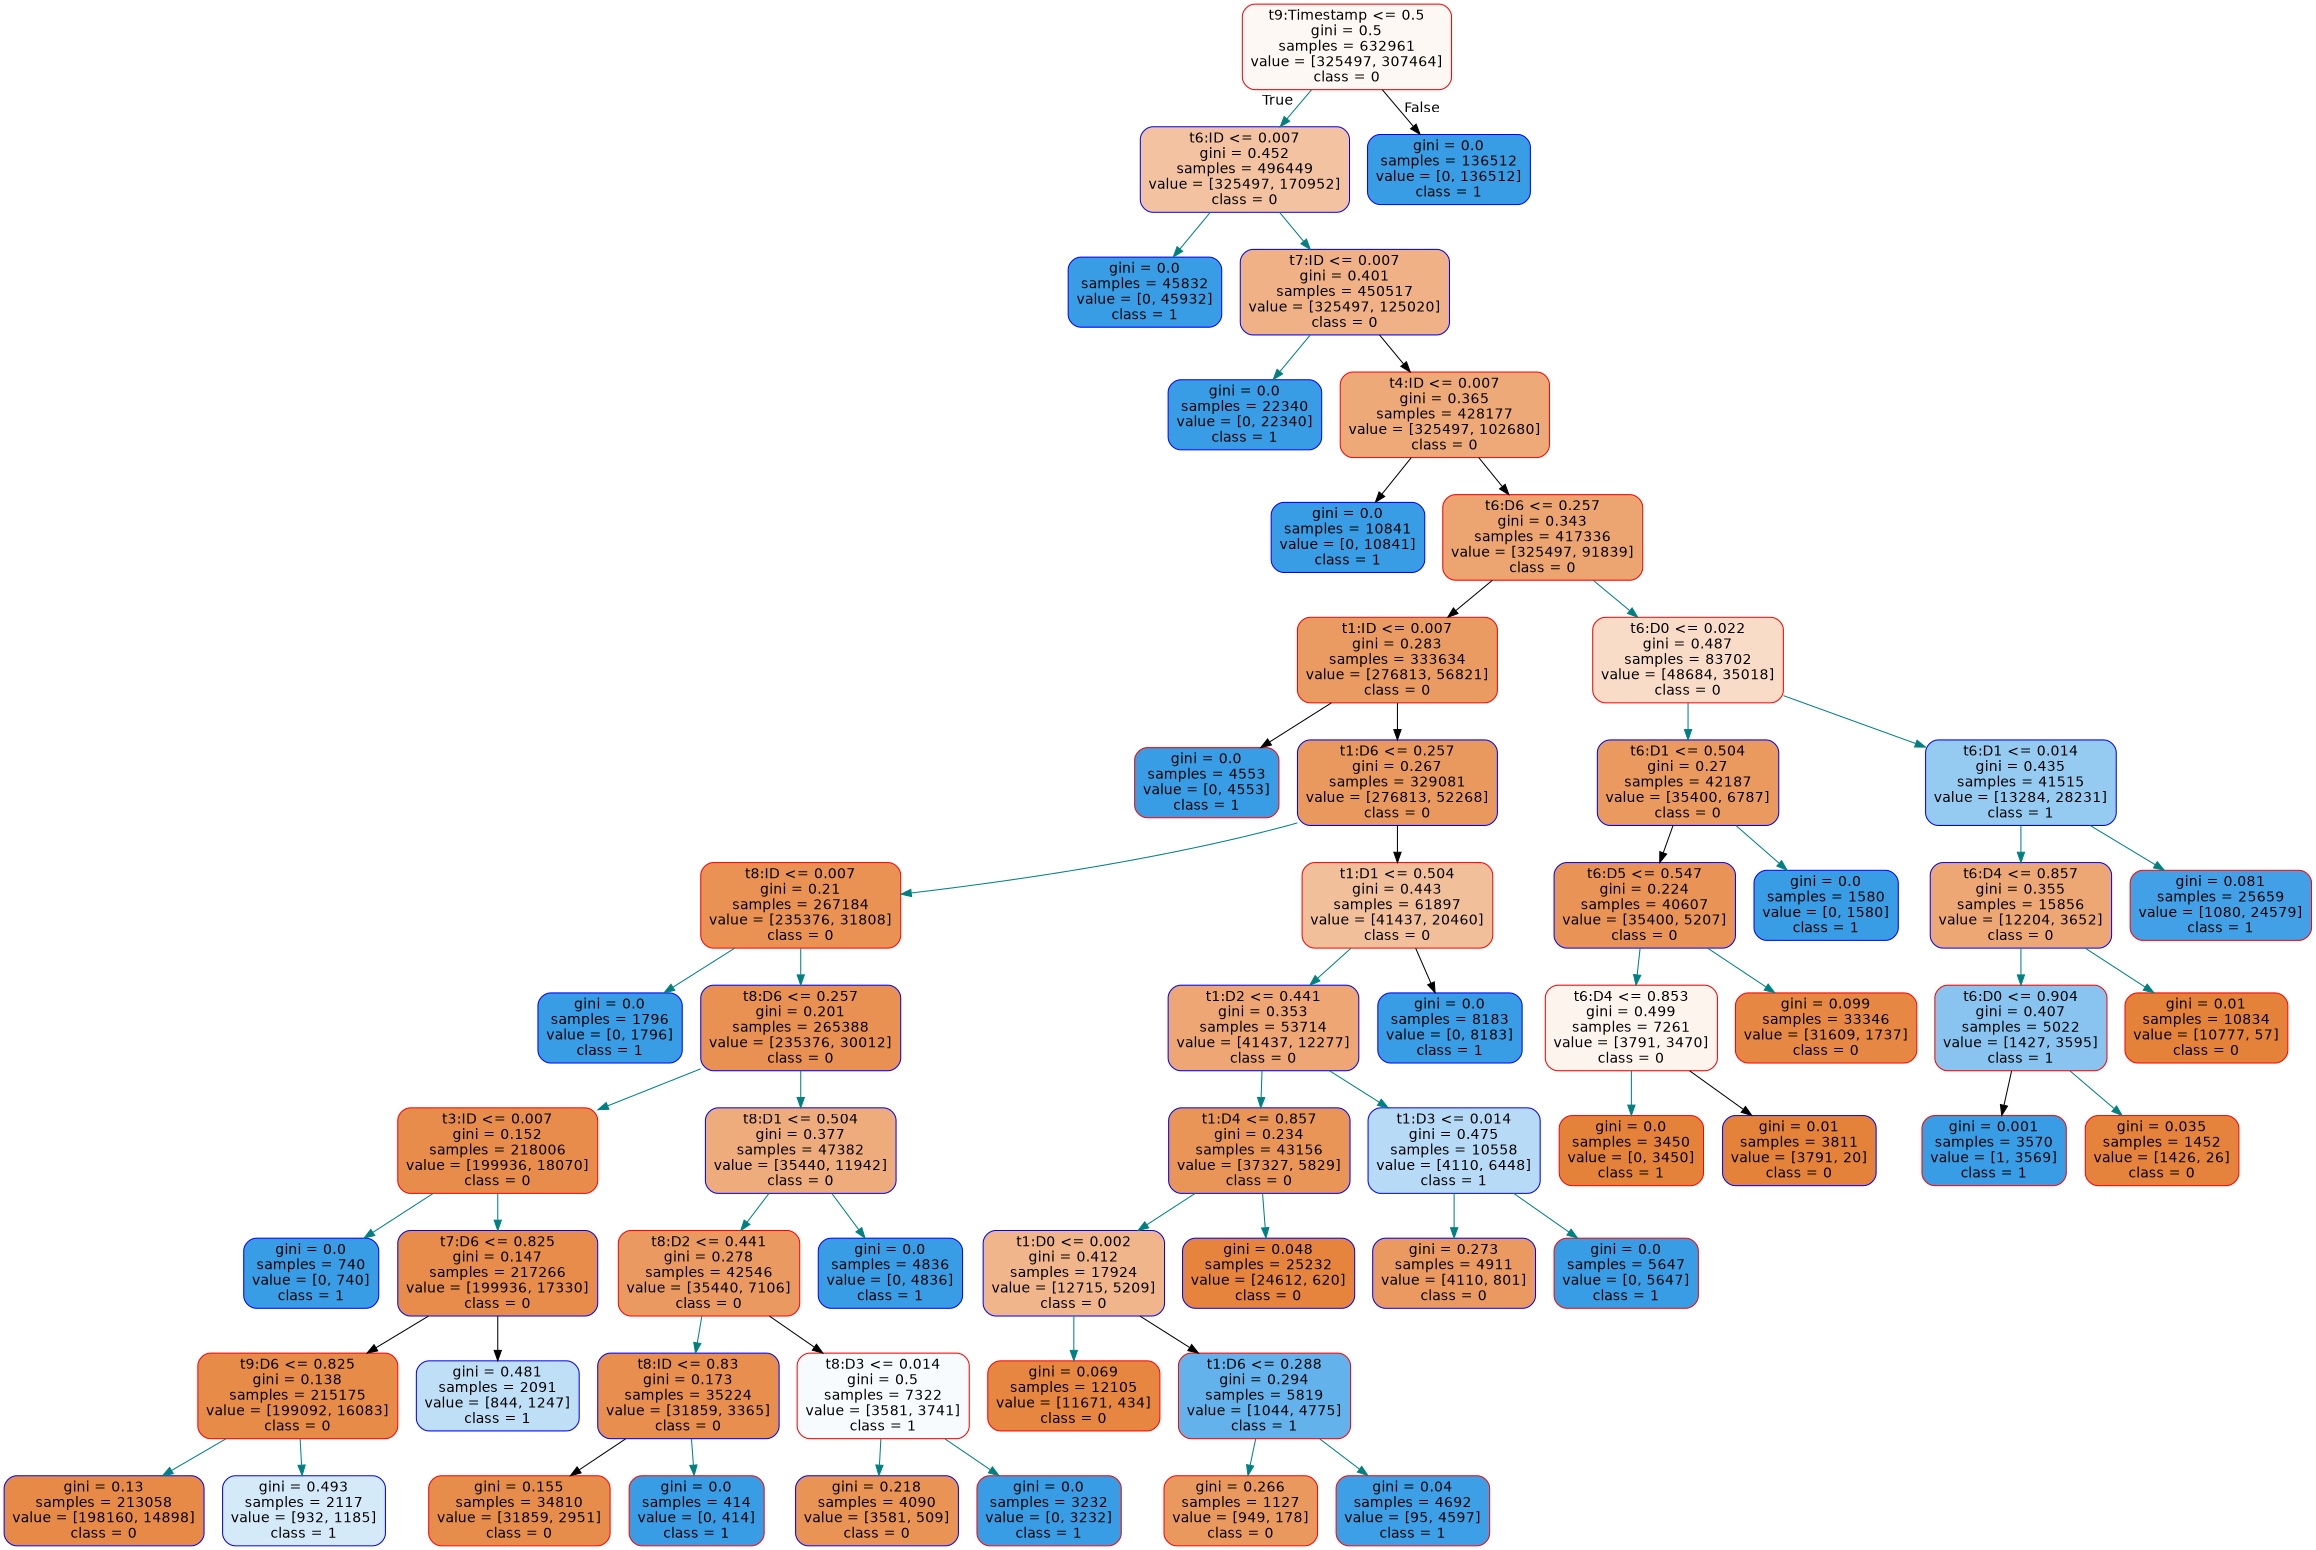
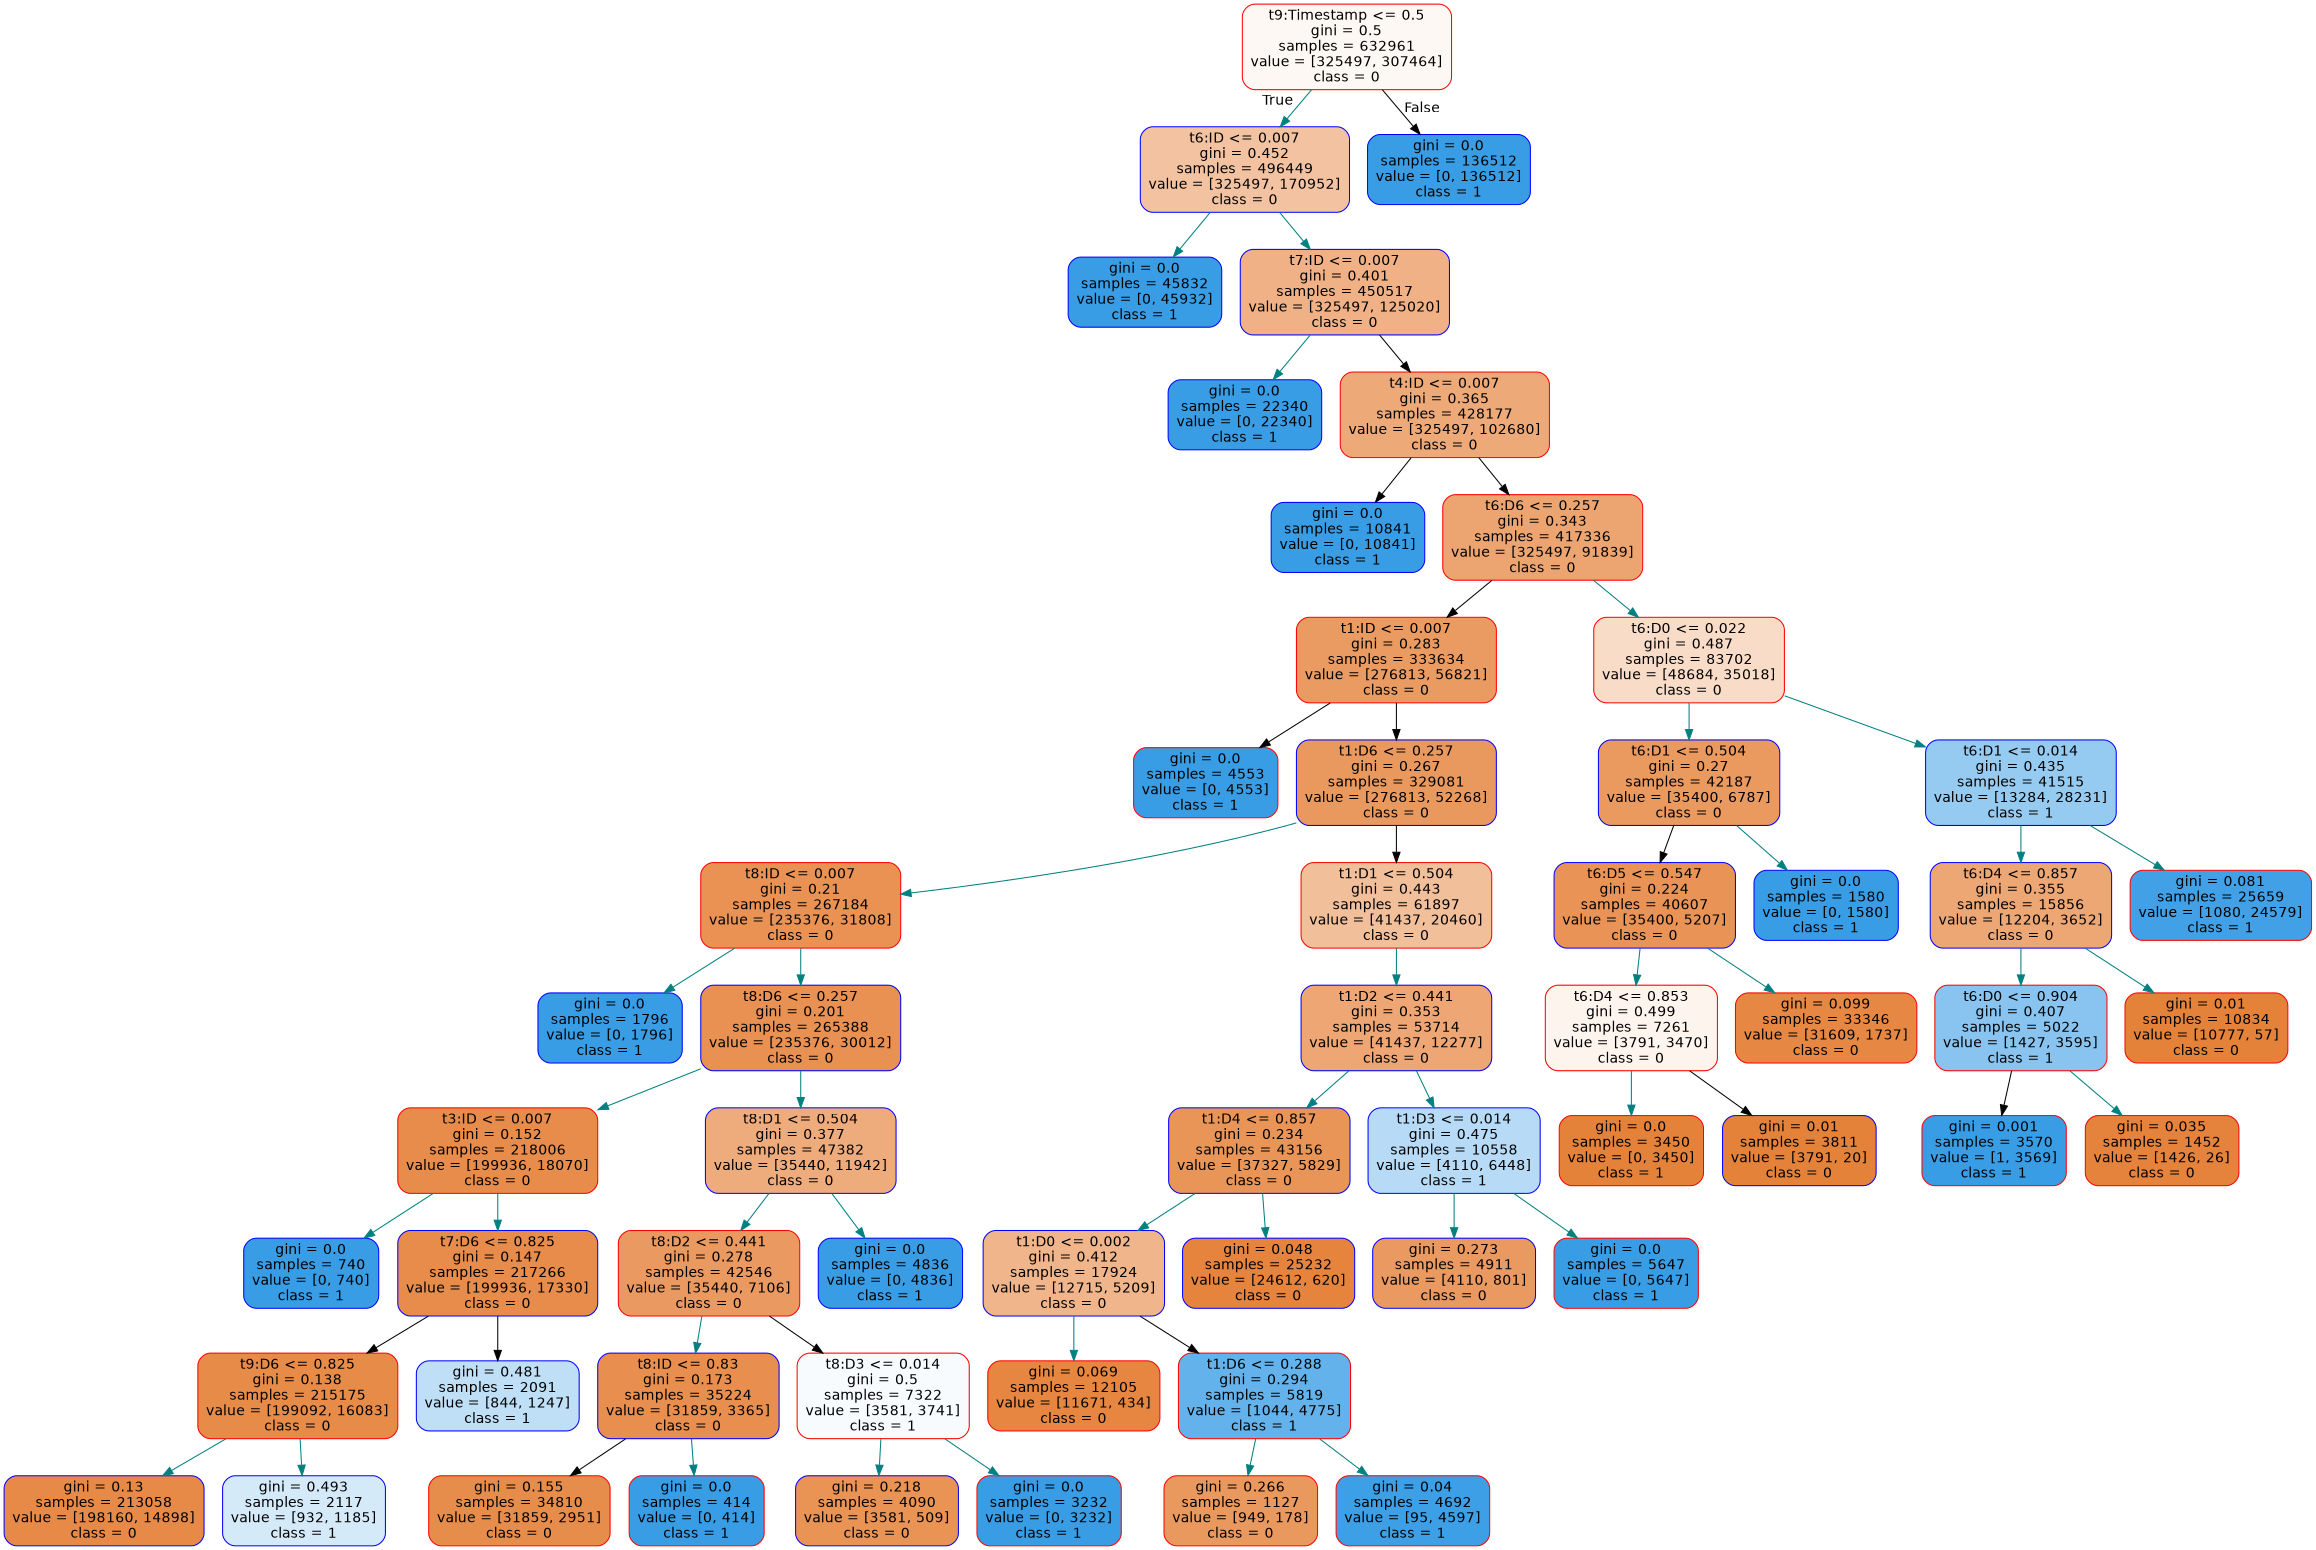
(1450, 1028) -> none
